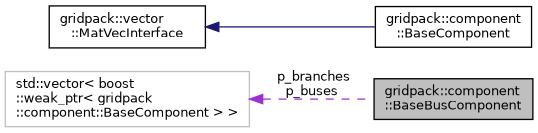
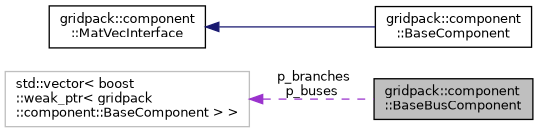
(127, 27) -> (127, 27)
